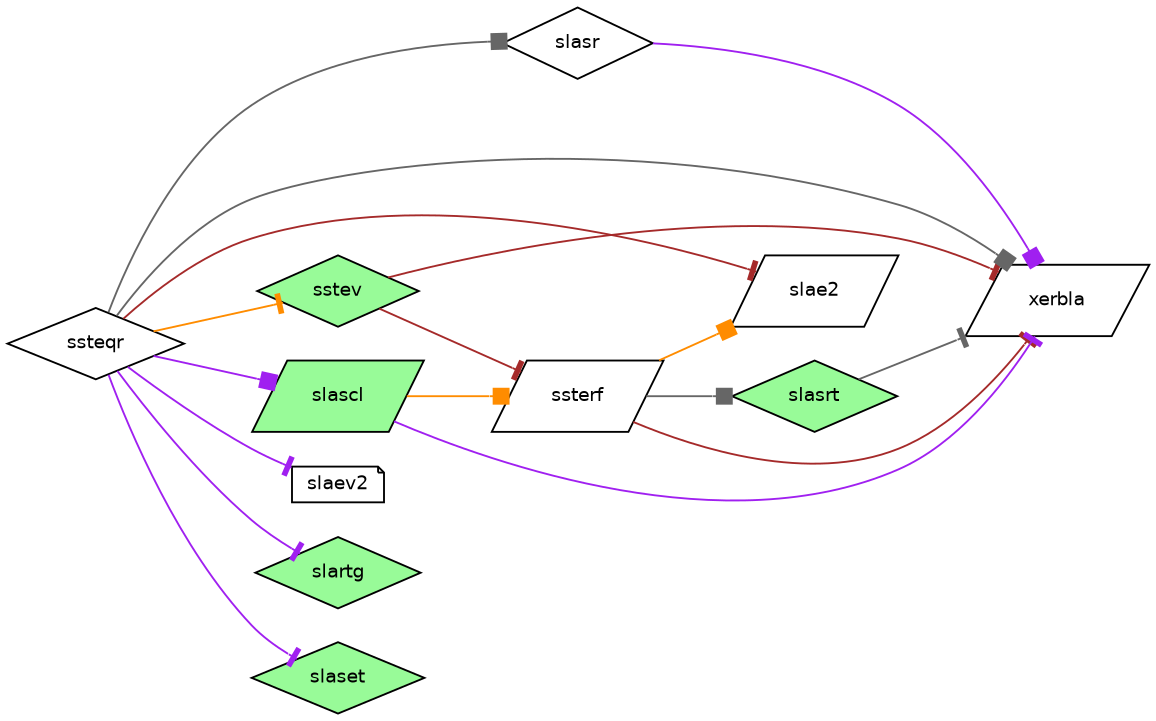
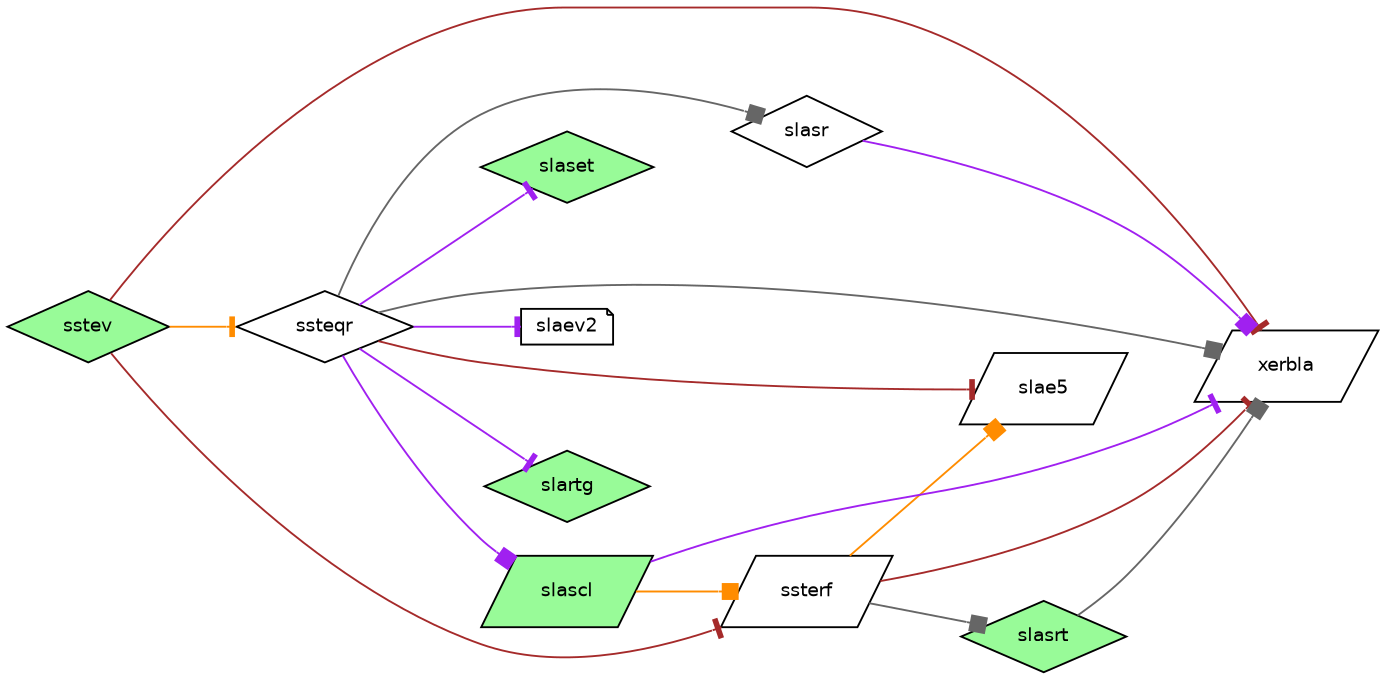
(815, 291) -> (1044, 389)
(214, 318) -> (198, 327)
(908, 360) -> (1173, 524)
